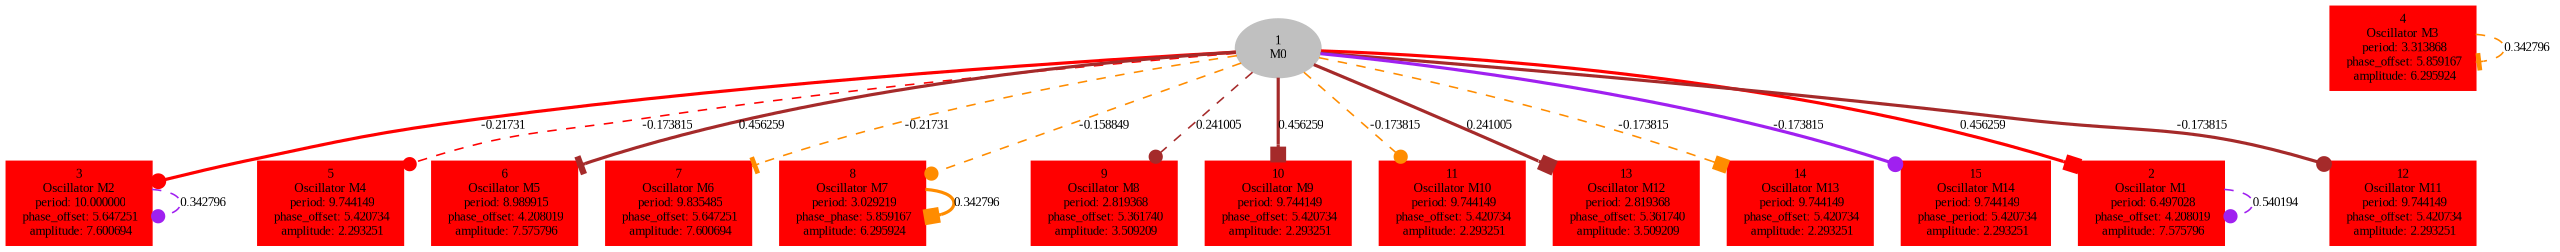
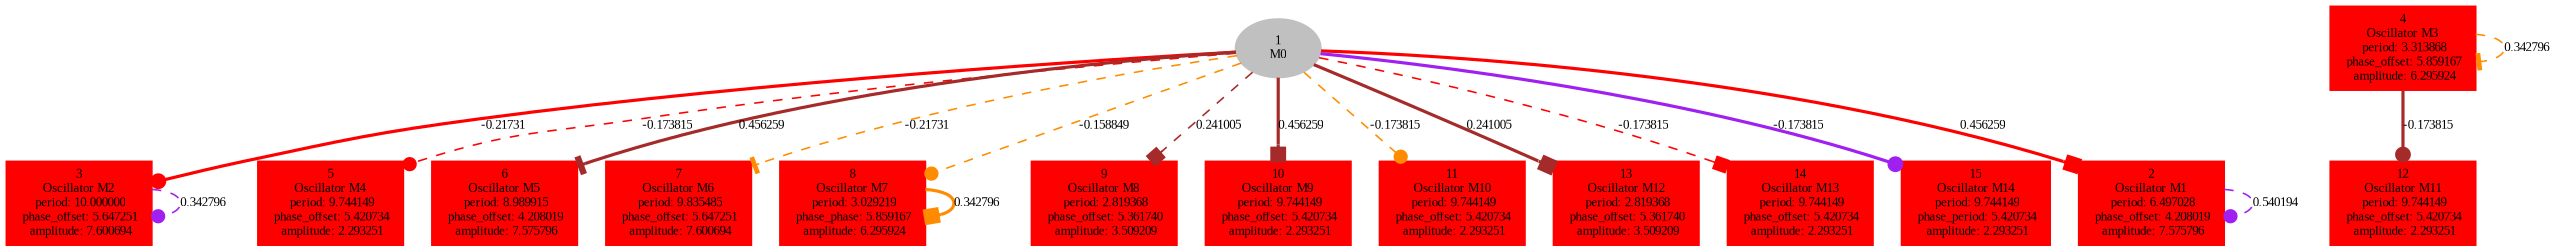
(1517, 103) -> (1517, 103)
(1871, 103) -> (2403, 119)
(1207, 112) -> (1207, 112)
